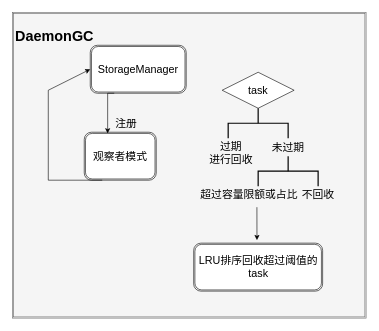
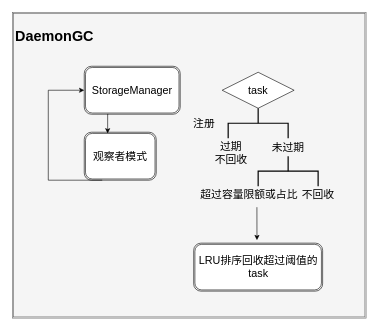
(138, 69) -> (132, 90)
(126, 123) -> (204, 123)
(231, 153) -> (231, 153)
